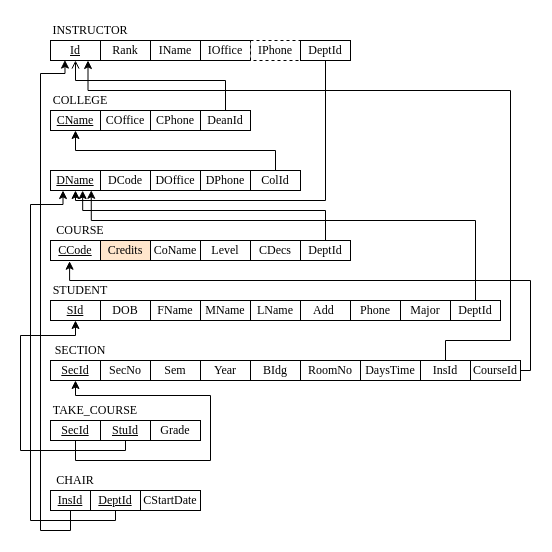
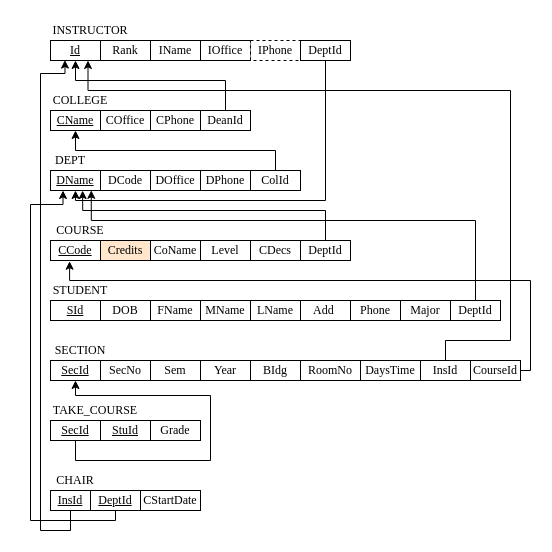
(76, 67) -> (76, 69)
none -> (71, 161)
(21, 420) -> none
